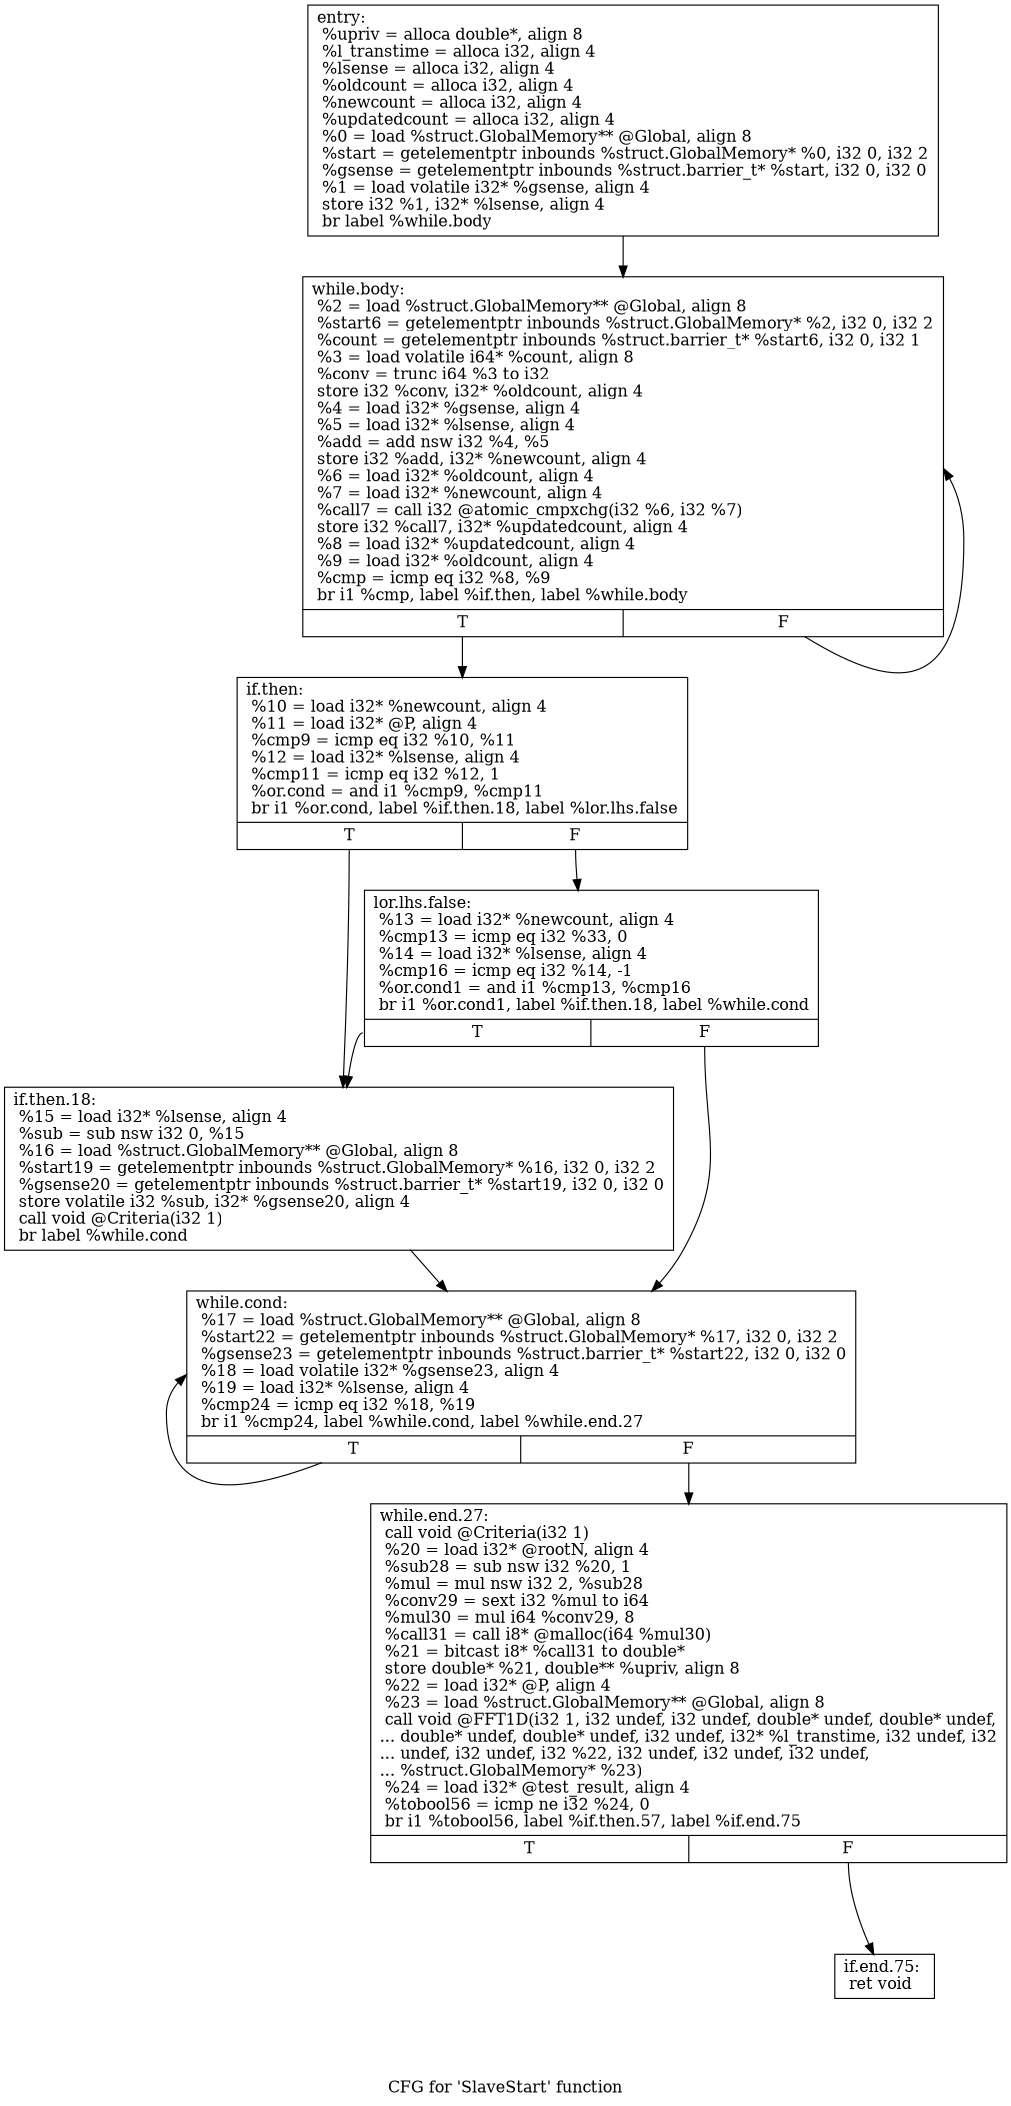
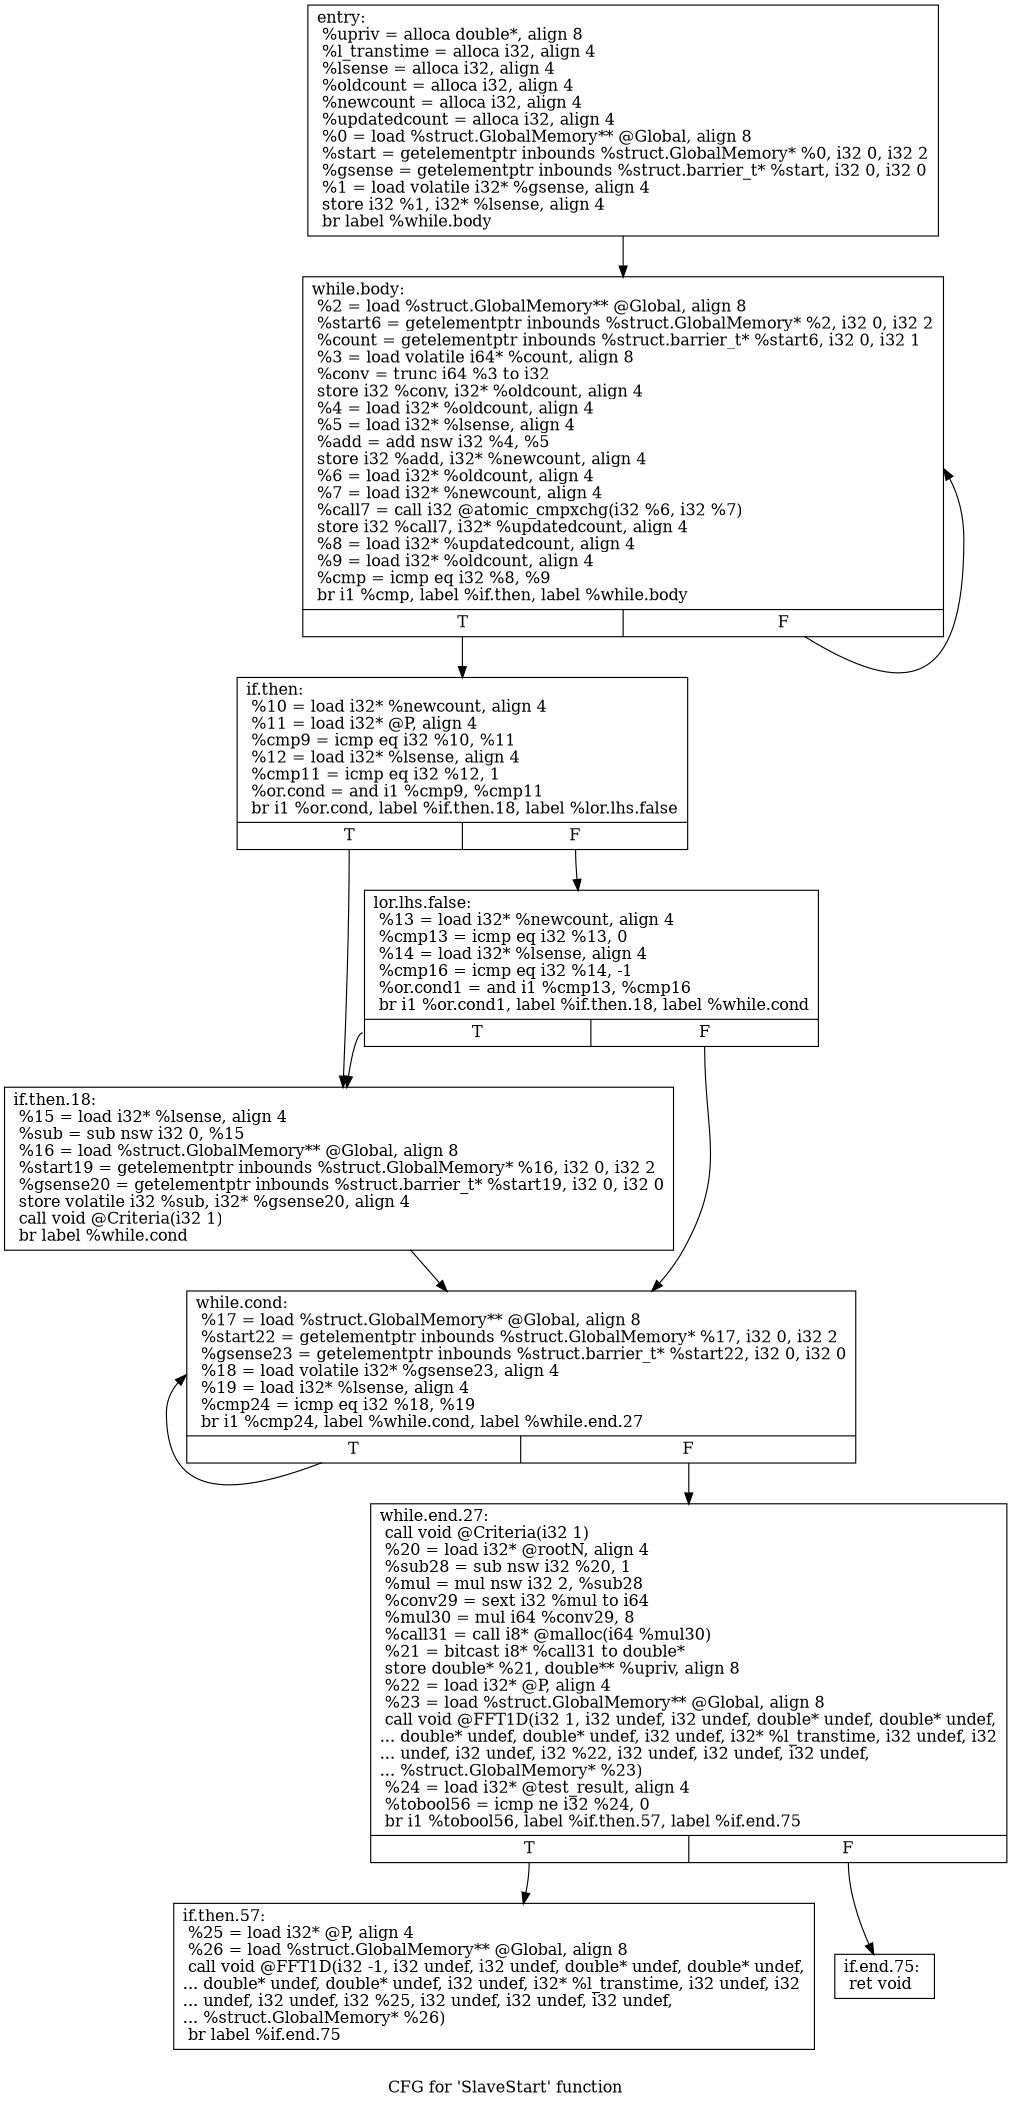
(447, 409) -> (453, 409)
(501, 937) -> (501, 937)
none -> (494, 1976)
